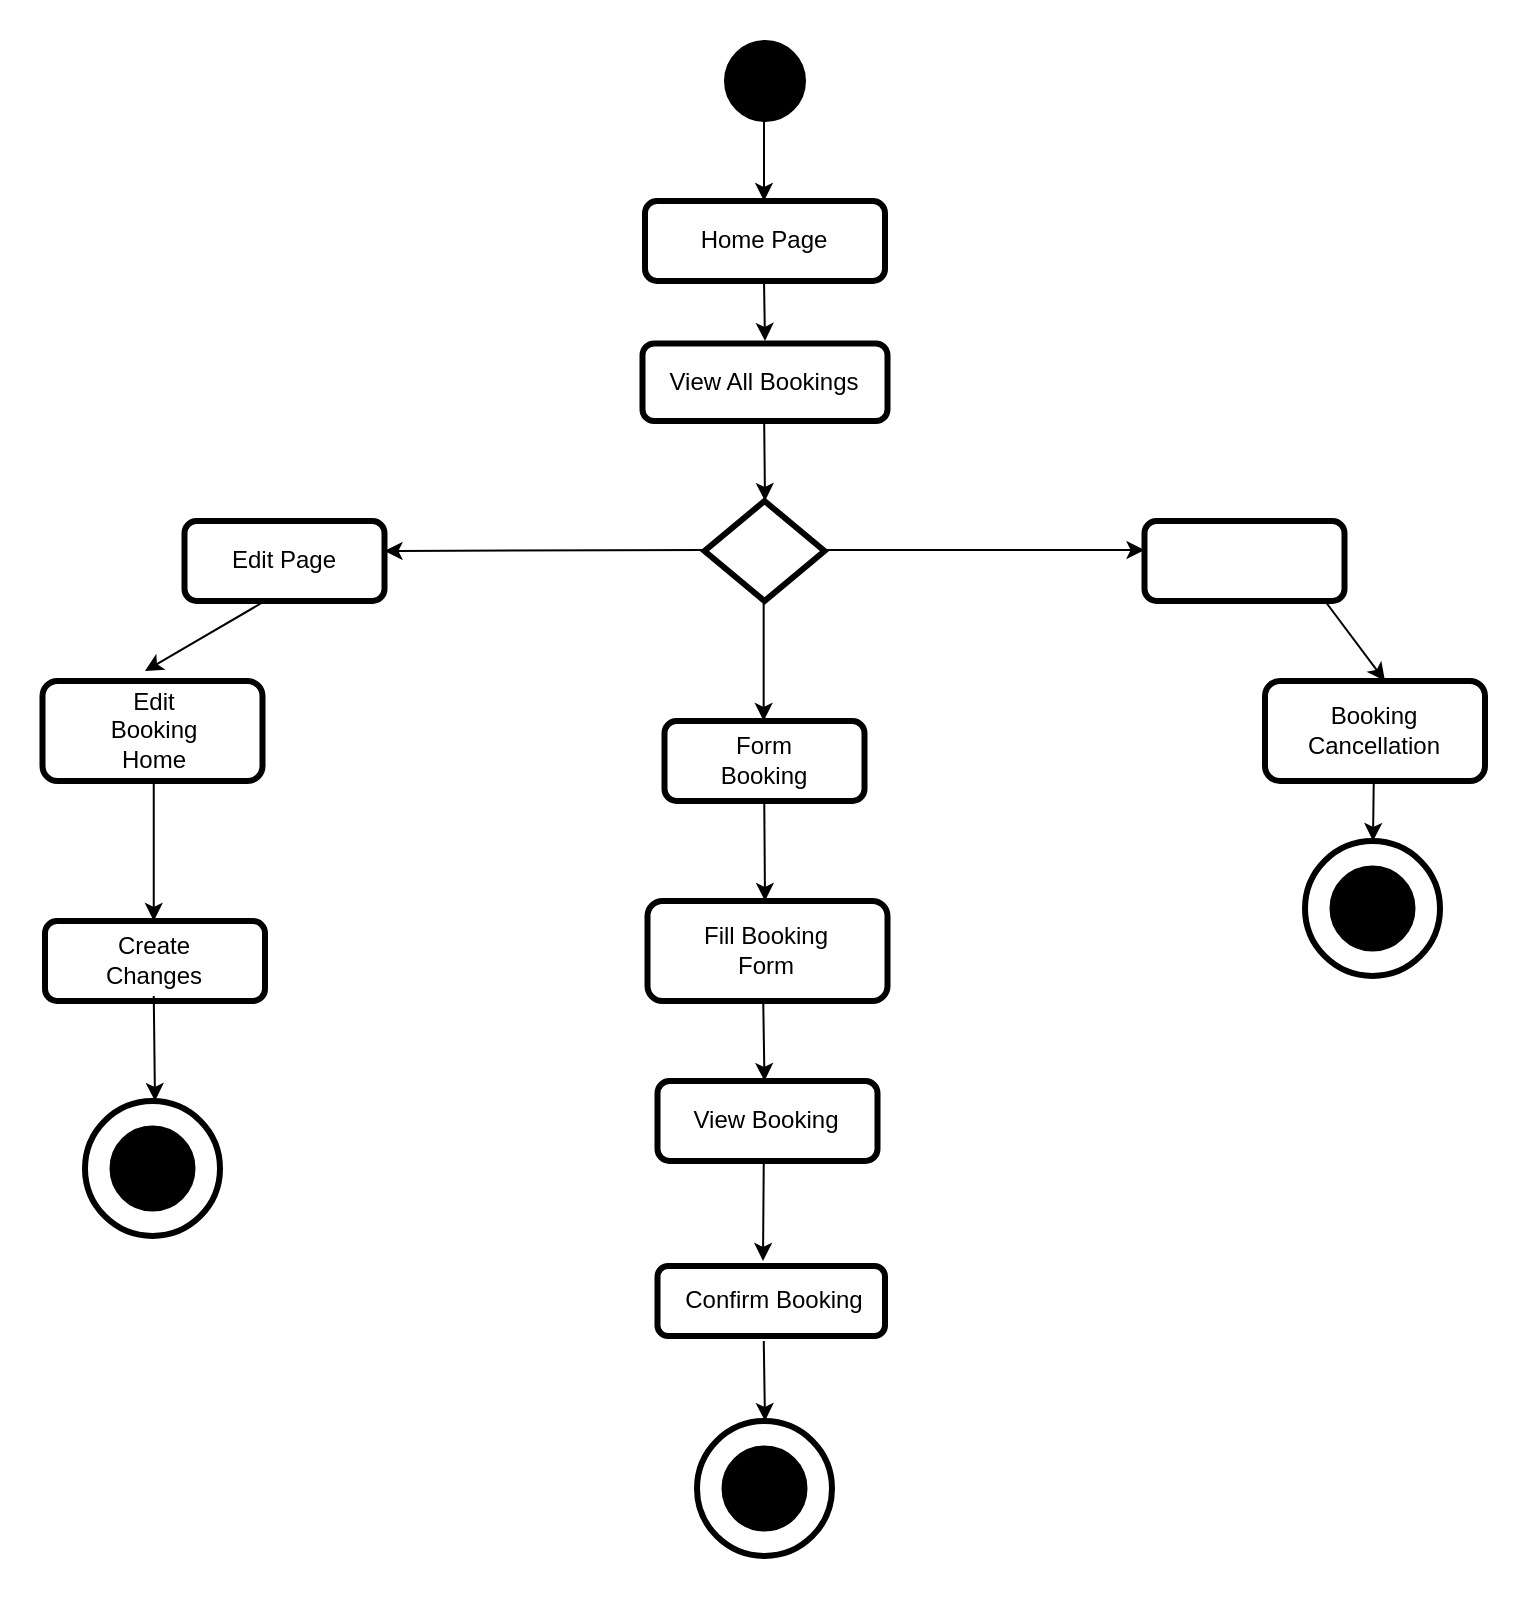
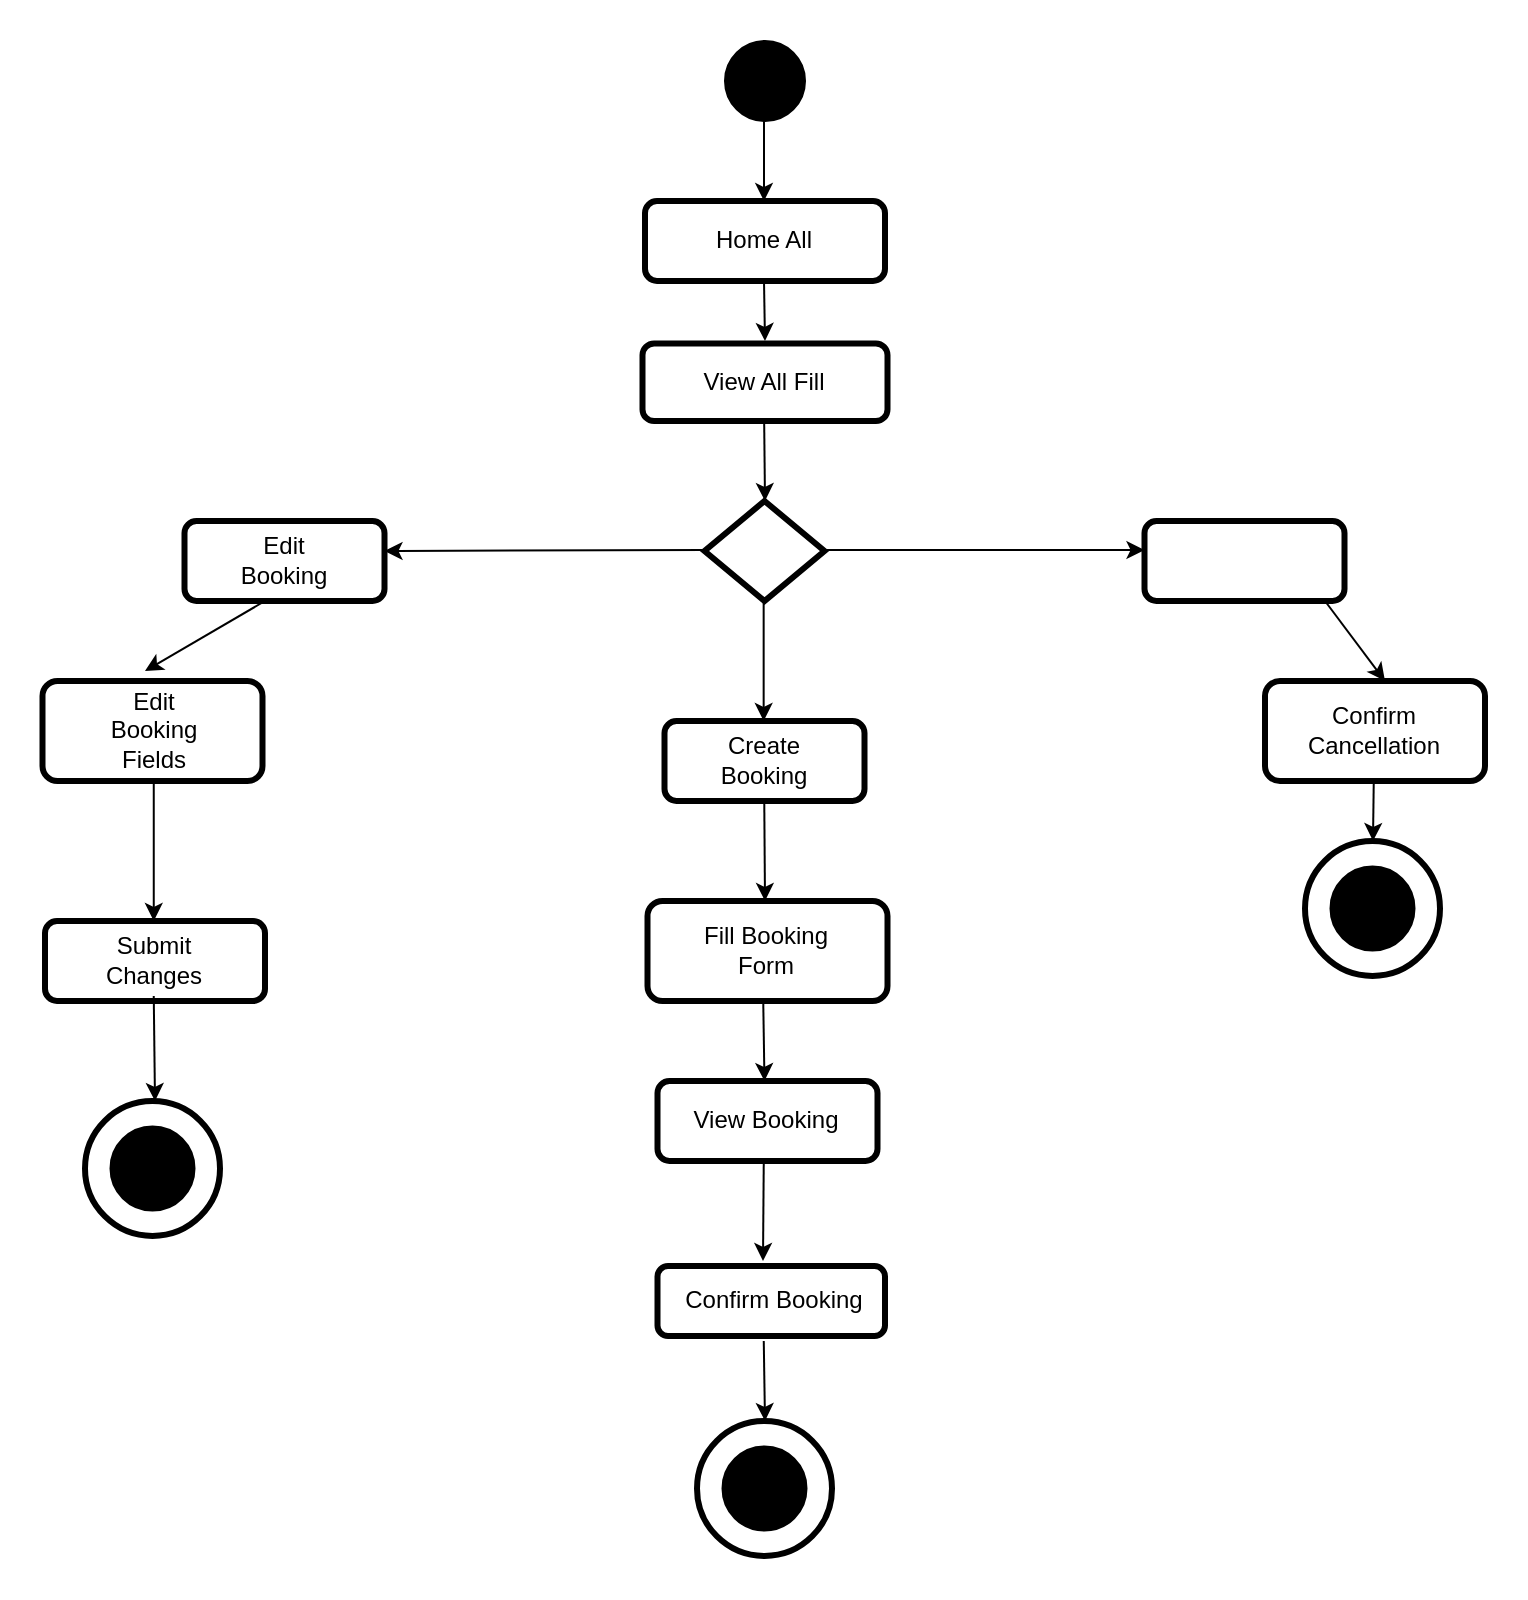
(765, 241) -> (765, 241)
(765, 383) -> (765, 383)
(285, 561) -> (285, 561)
(155, 731) -> (155, 731)
(1375, 731) -> (1375, 731)
(765, 761) -> (765, 761)
(155, 961) -> (155, 961)
